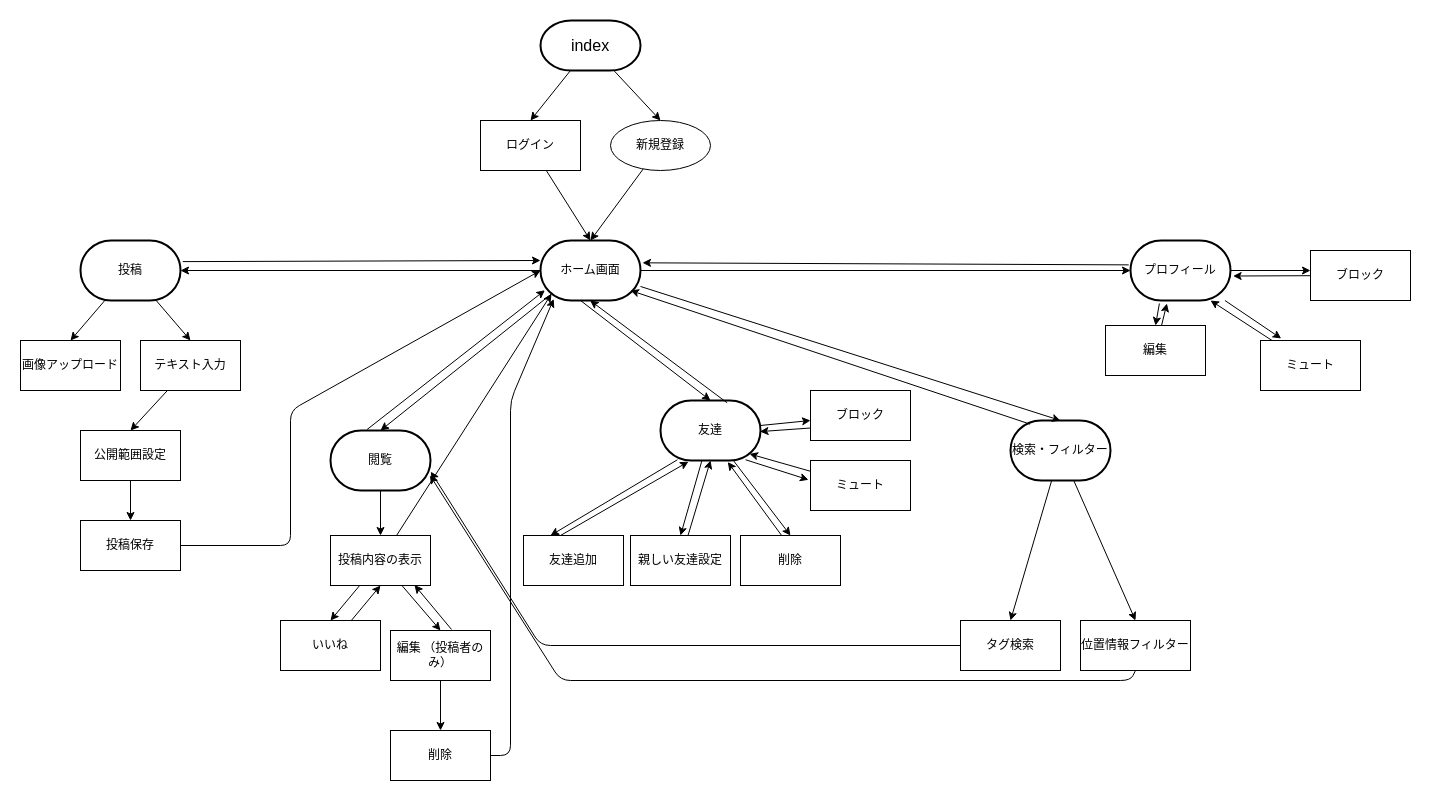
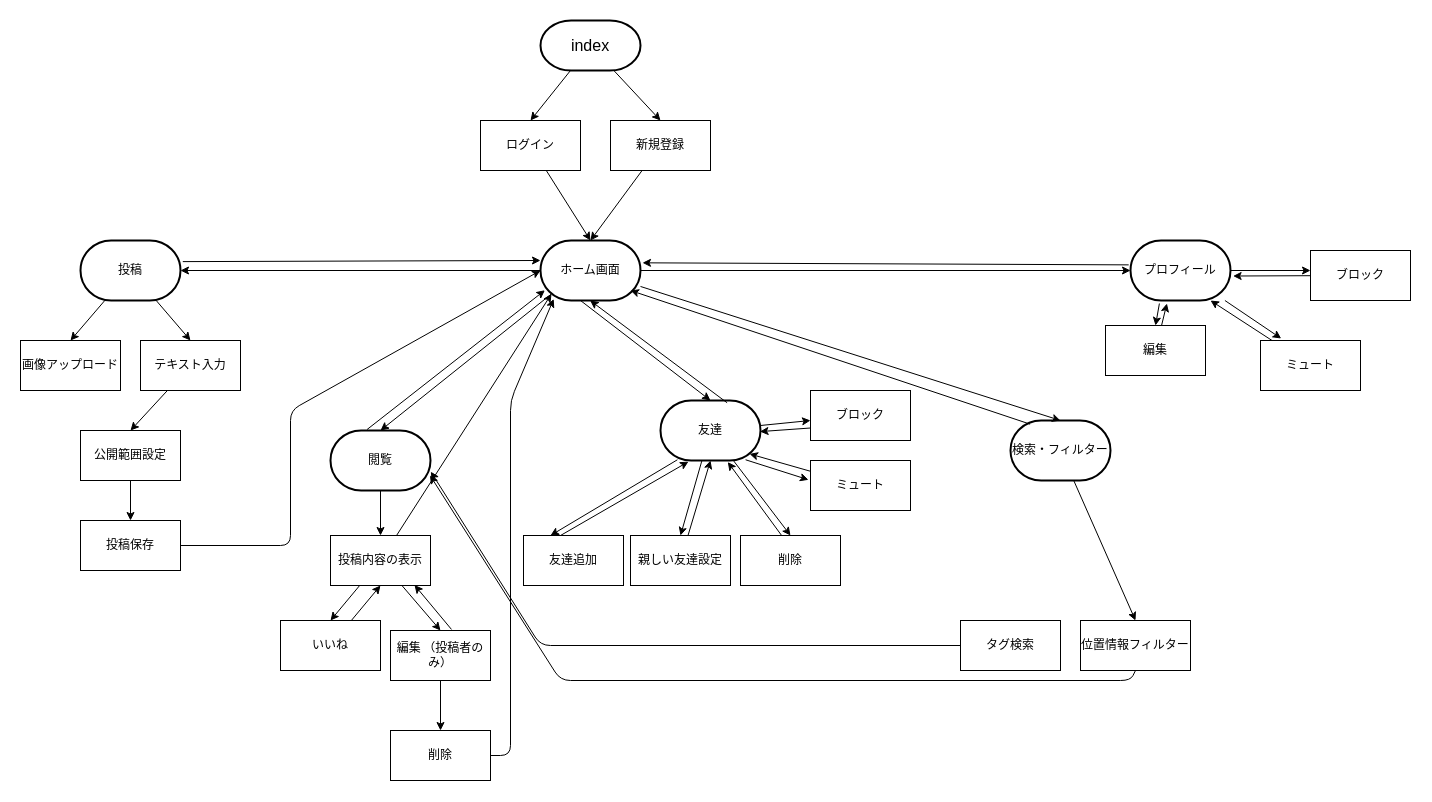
(661, 146) -> (661, 146)
(1032, 547) -> none
